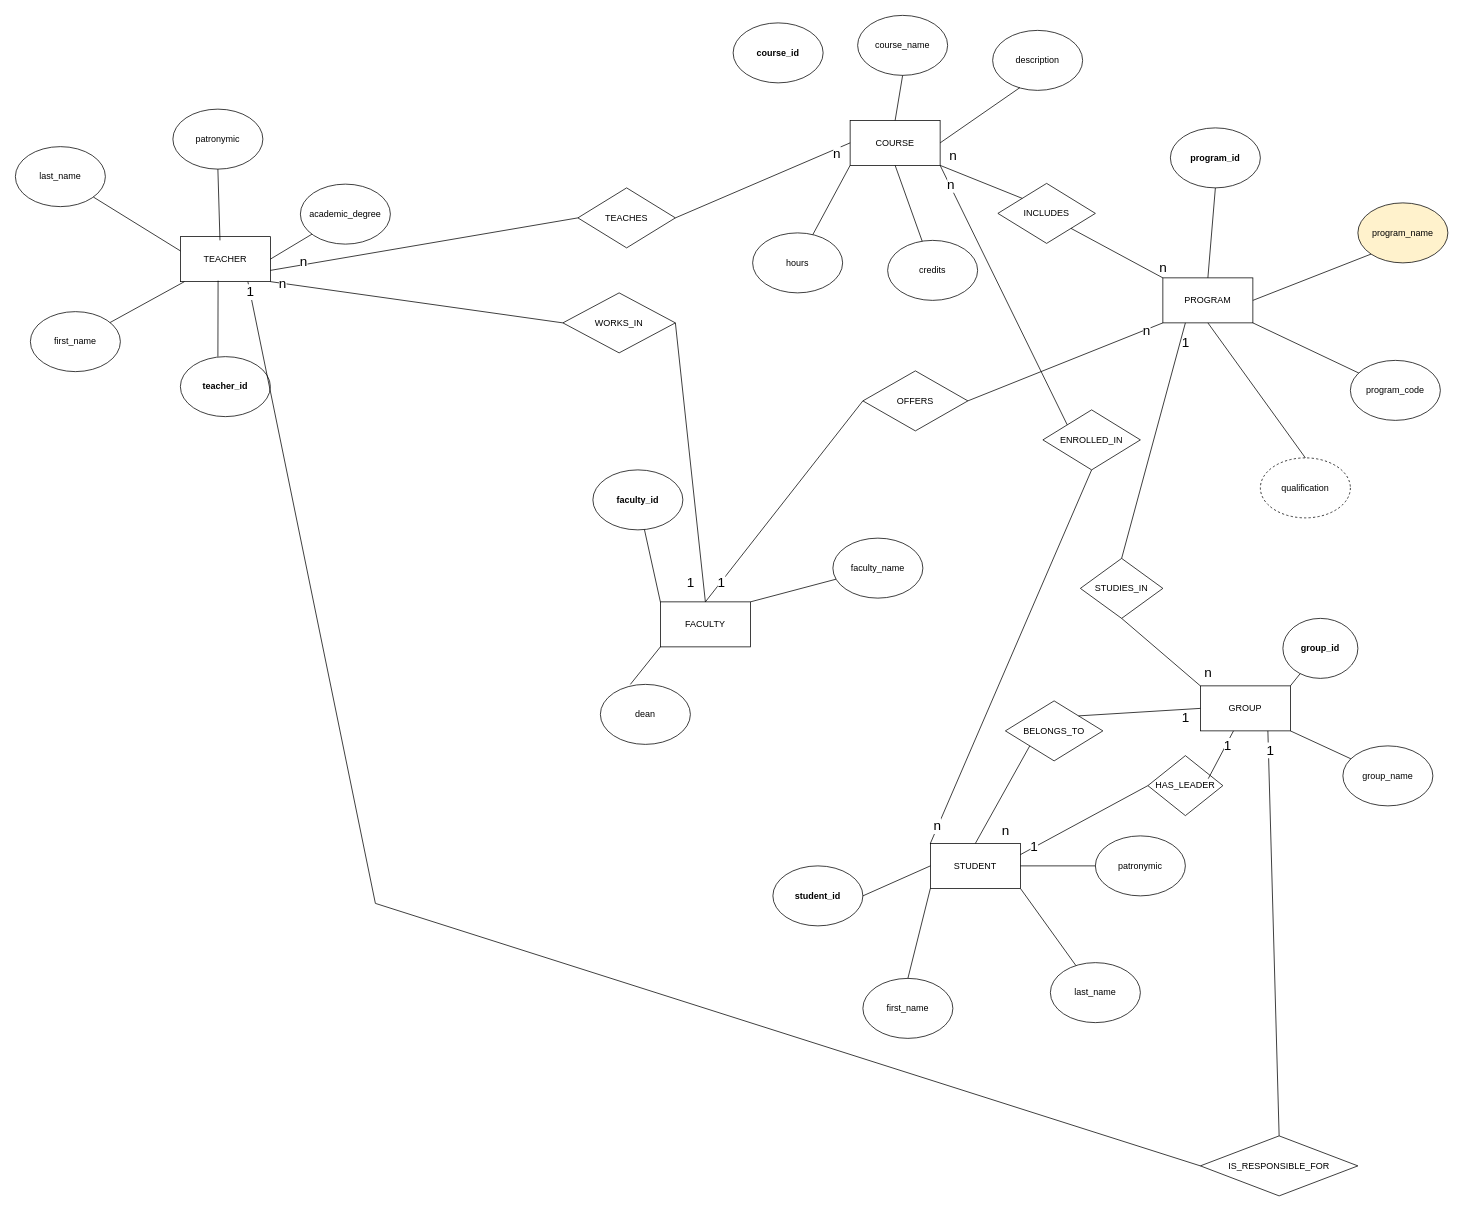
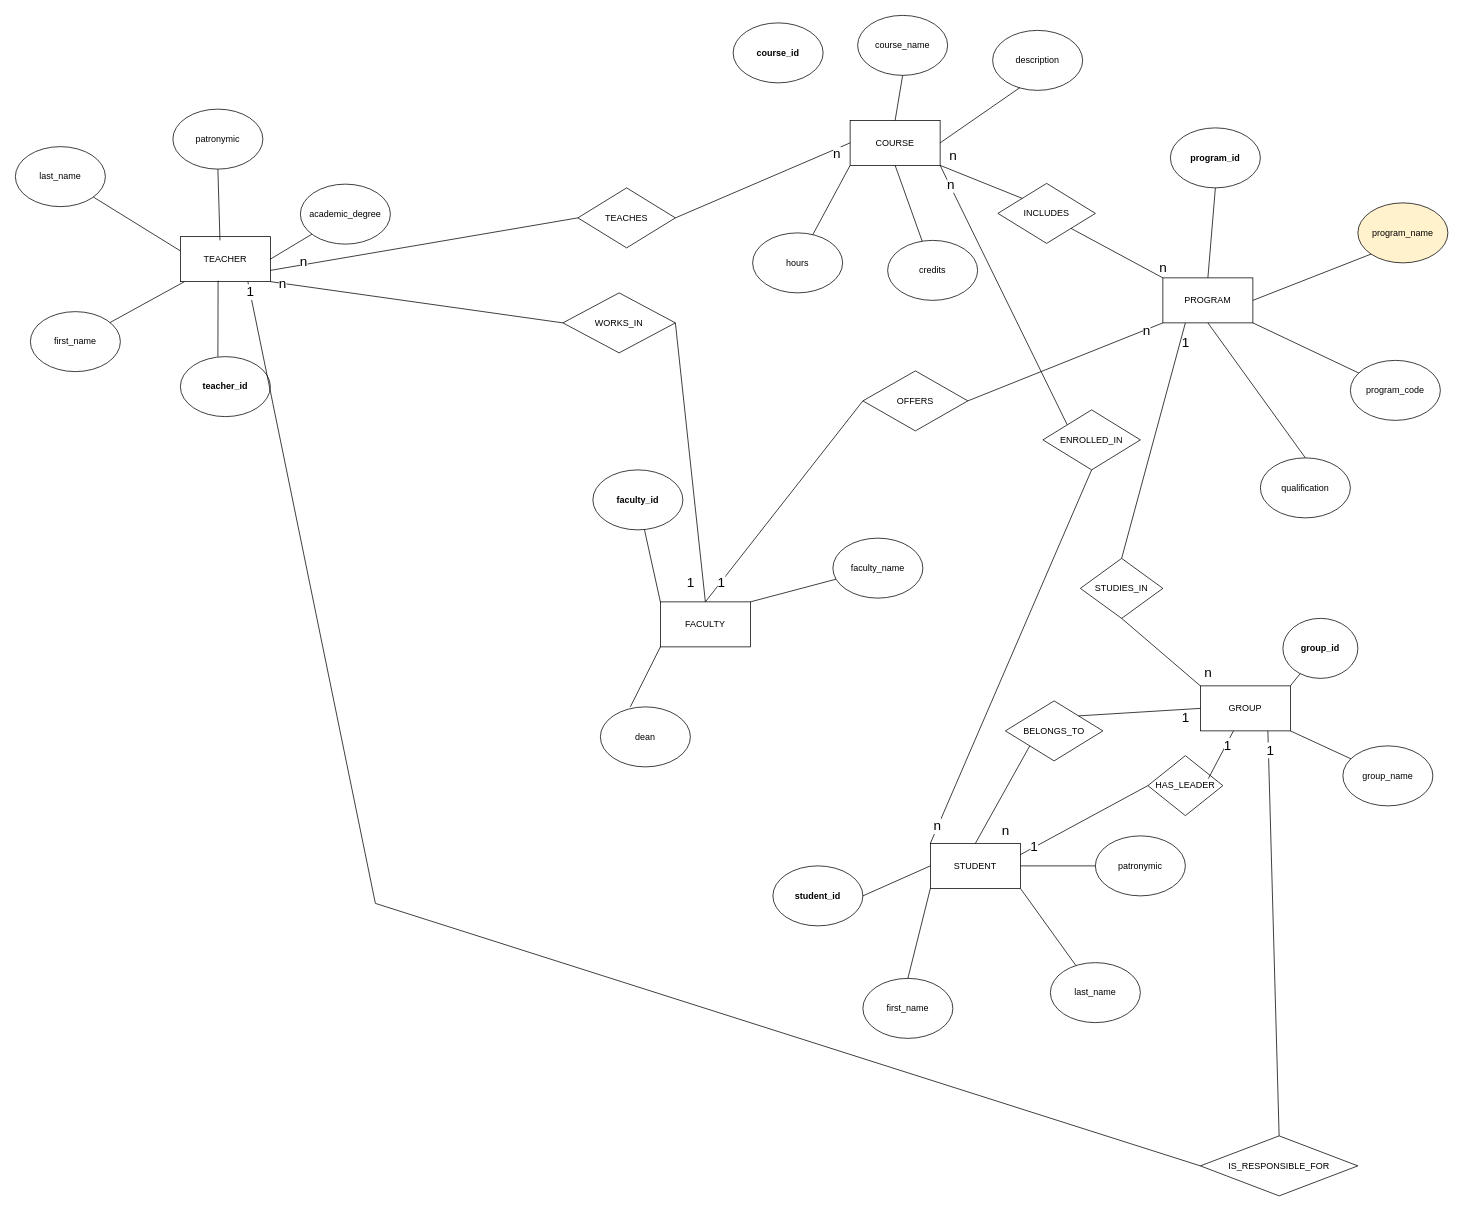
(1305, 488) -> (1305, 488)
(645, 714) -> (645, 737)
